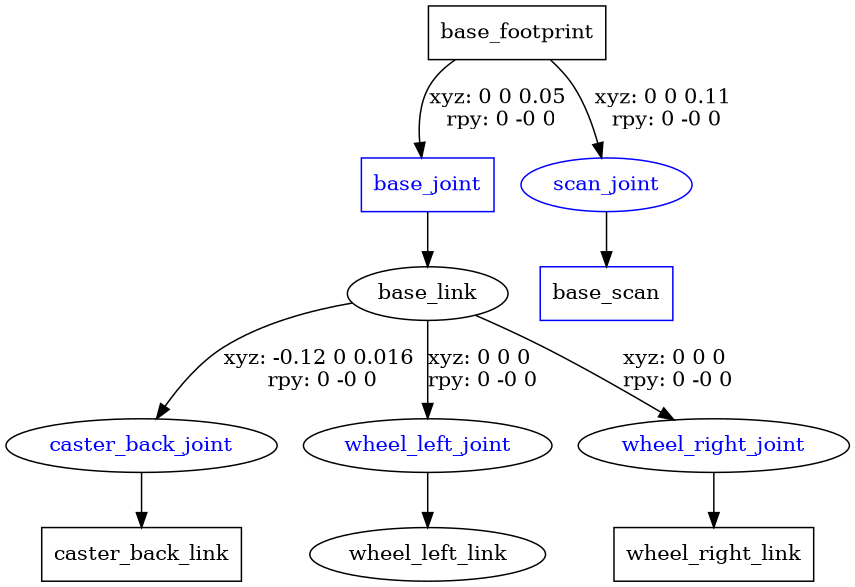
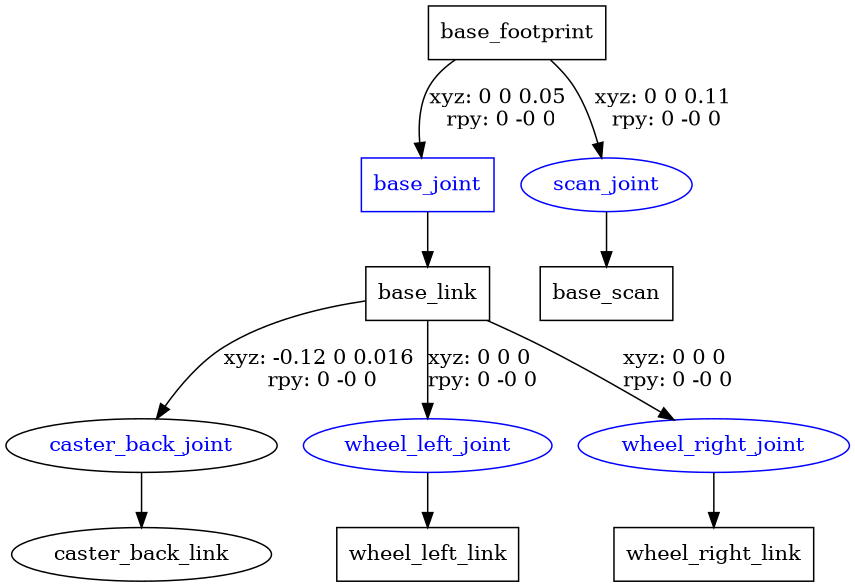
(428, 294) -> (428, 294)
(607, 294) -> (607, 294)
(428, 446) -> (428, 446)
(714, 446) -> (714, 446)
(142, 554) -> (142, 554)
(428, 554) -> (428, 554)
